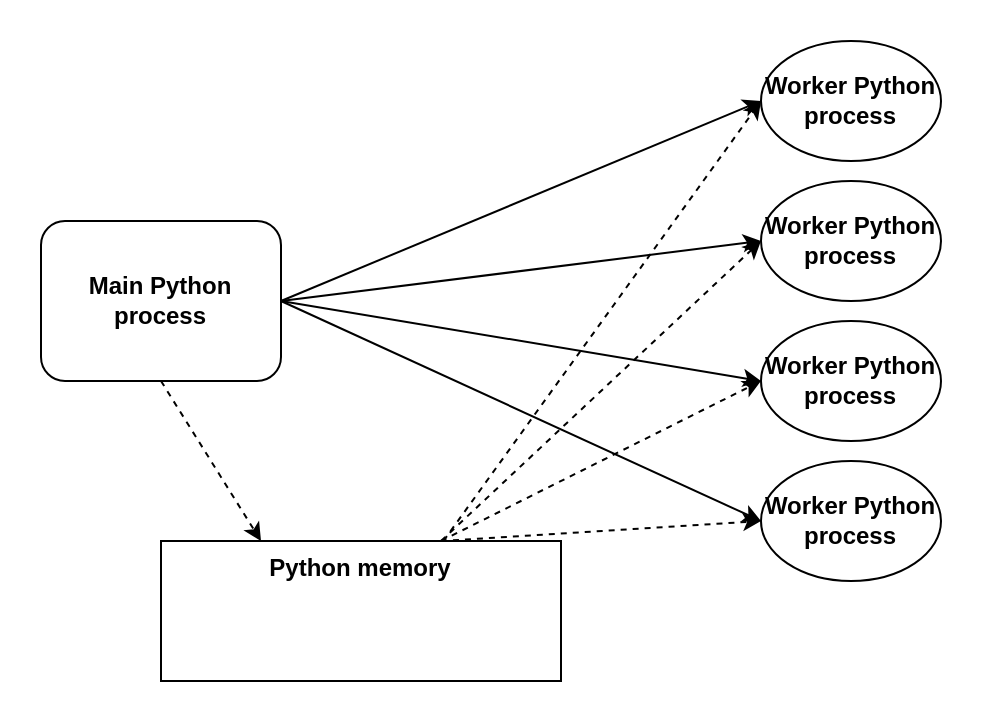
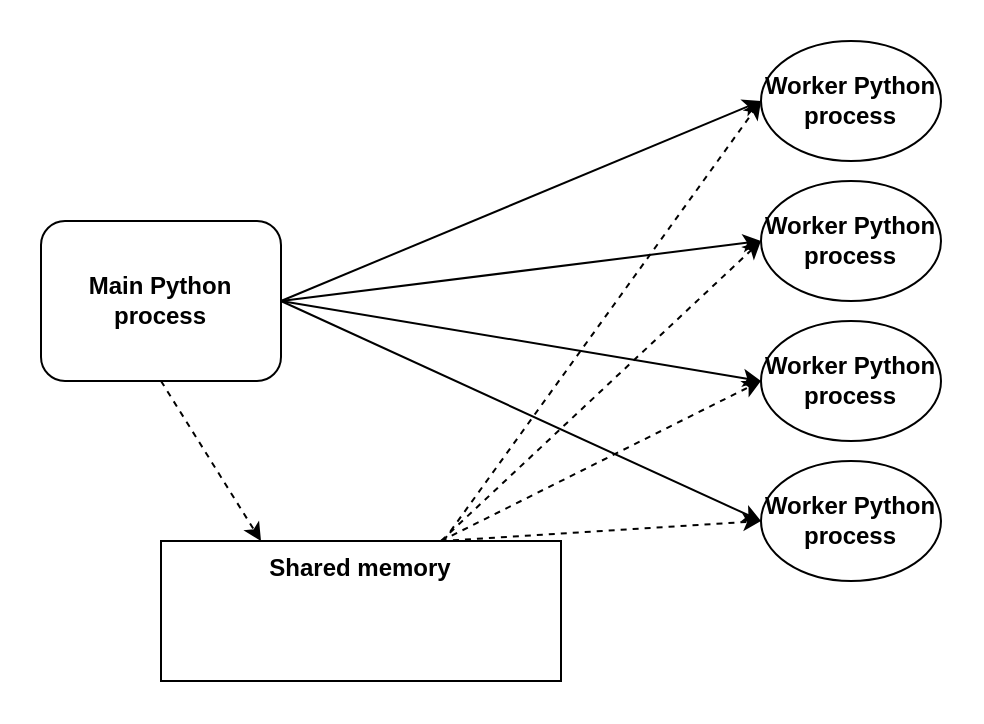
(361, 611) -> (361, 611)
